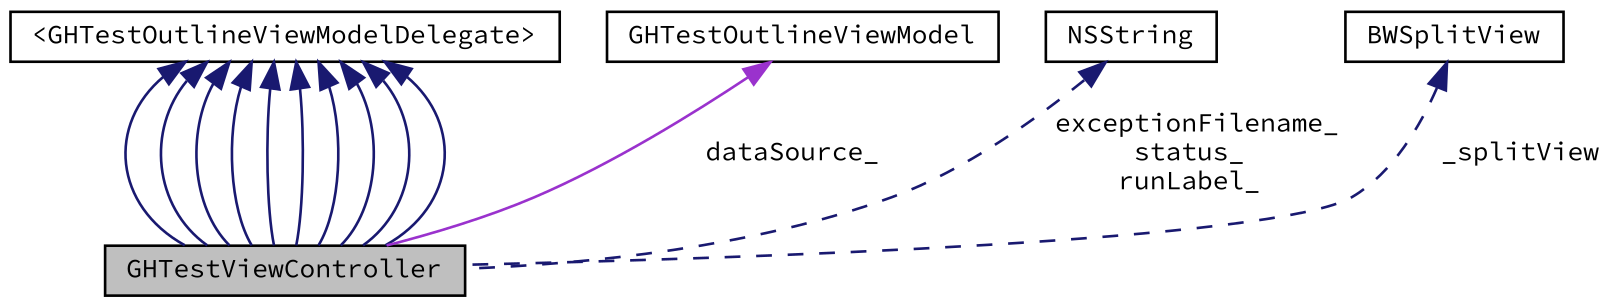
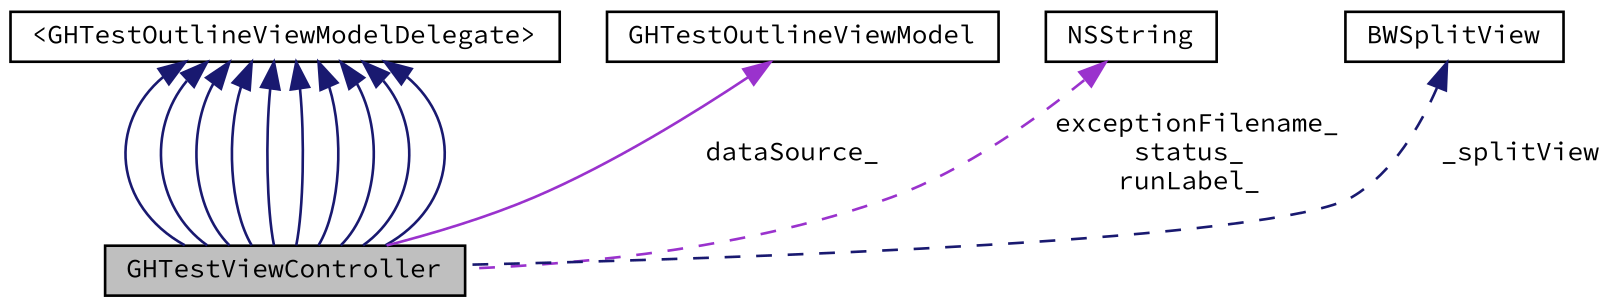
(792, 227) -> (792, 227)
